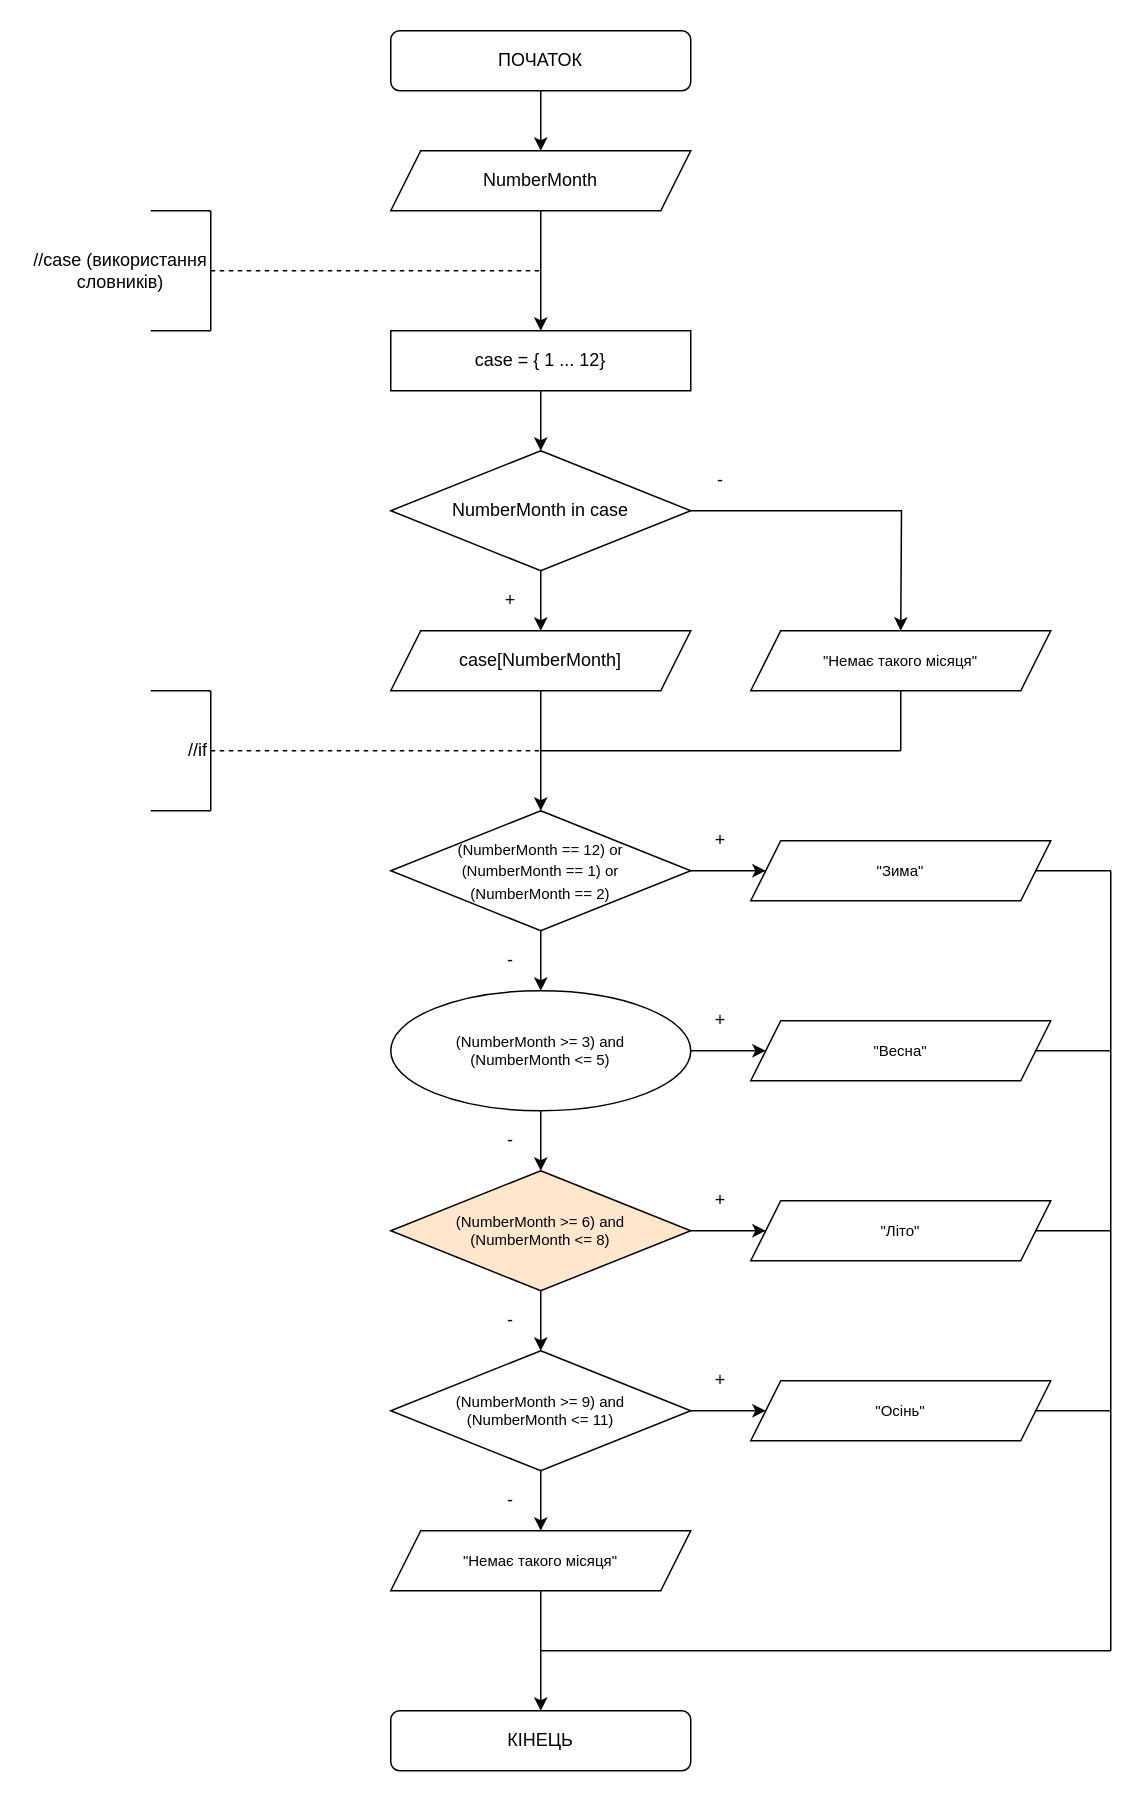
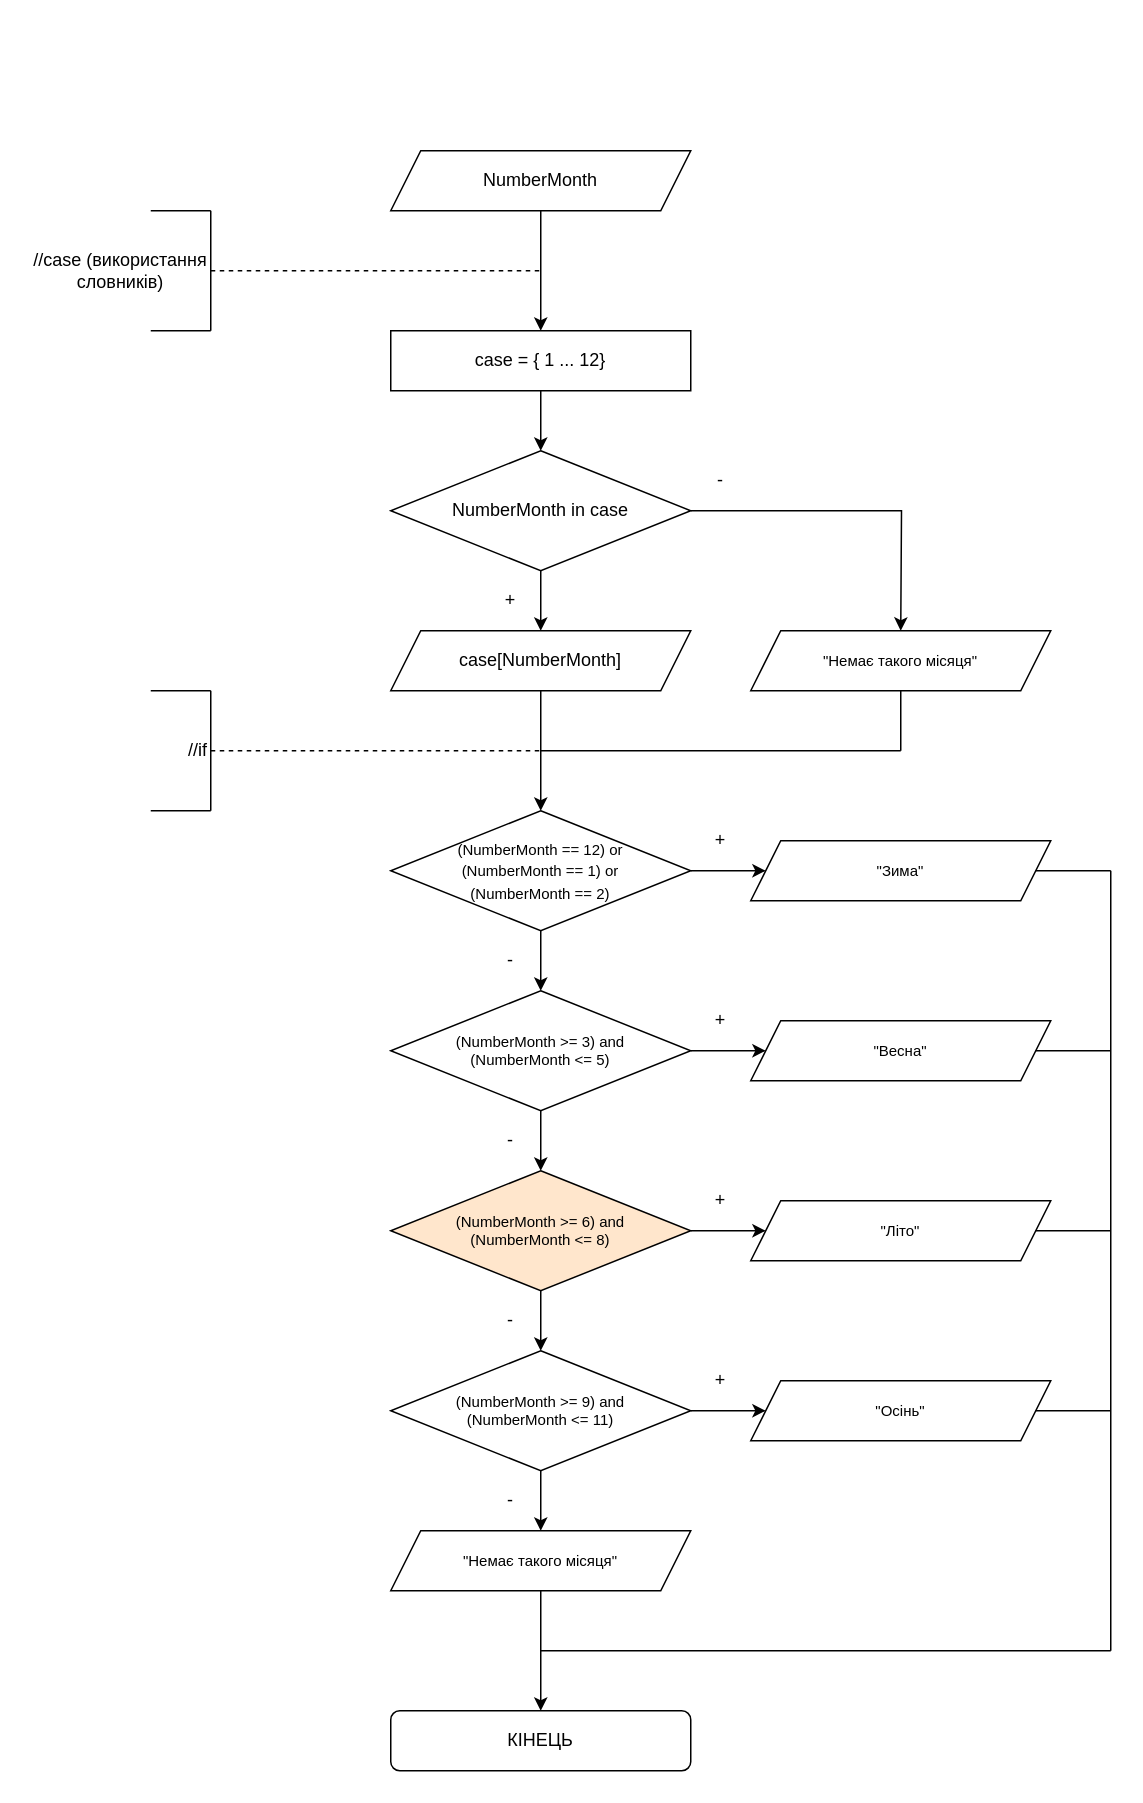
(541, 61) -> none
(541, 116) -> none
(541, 1051) -> (541, 1051)
